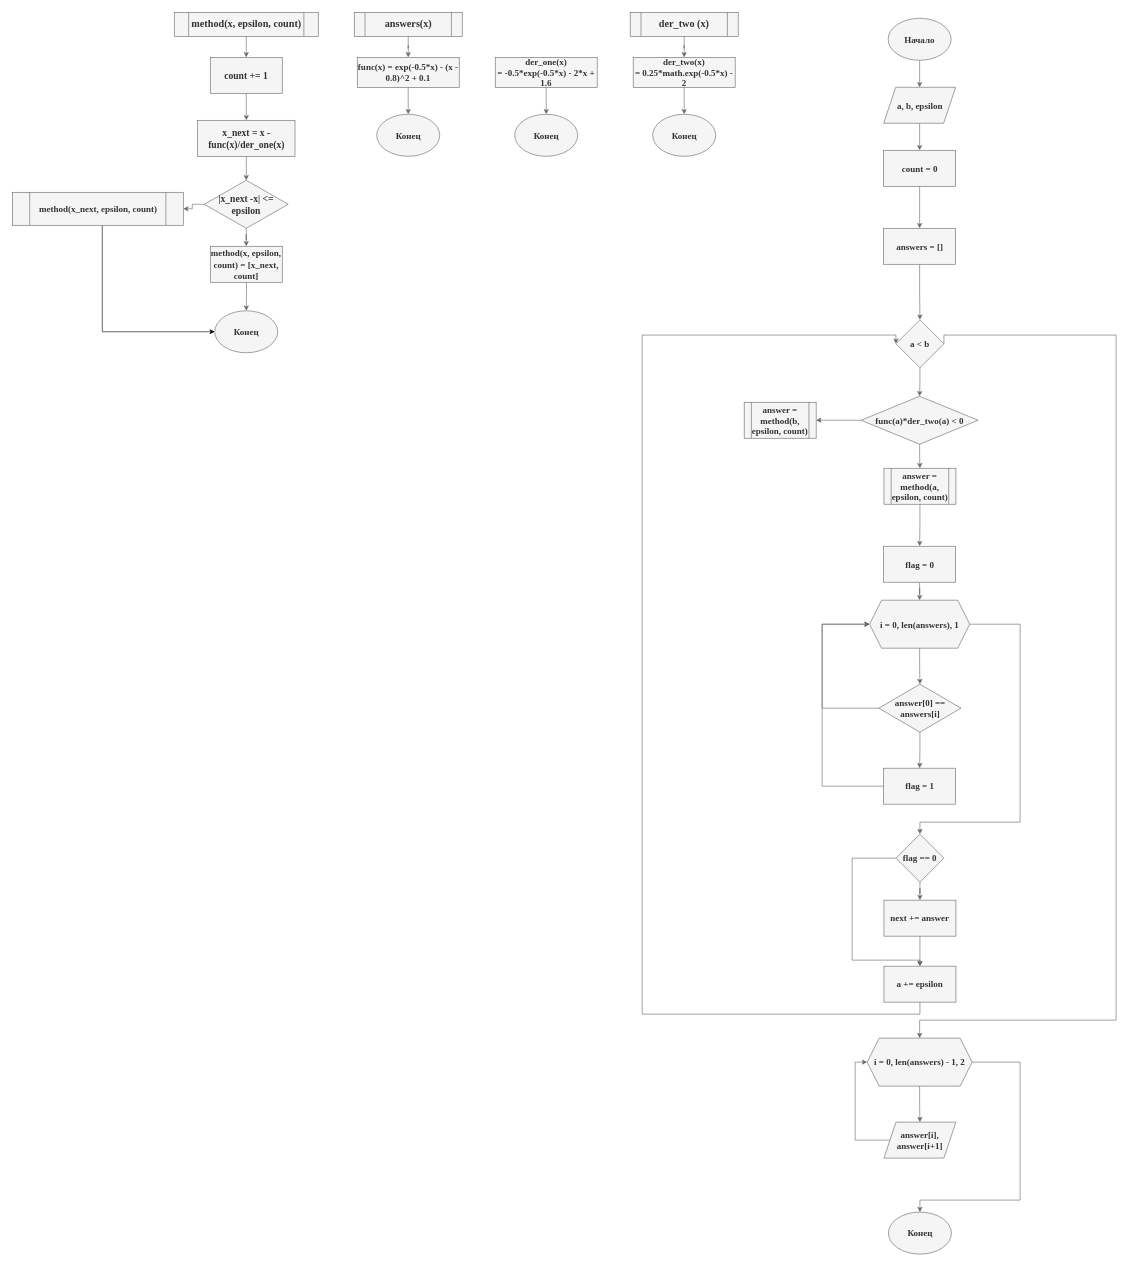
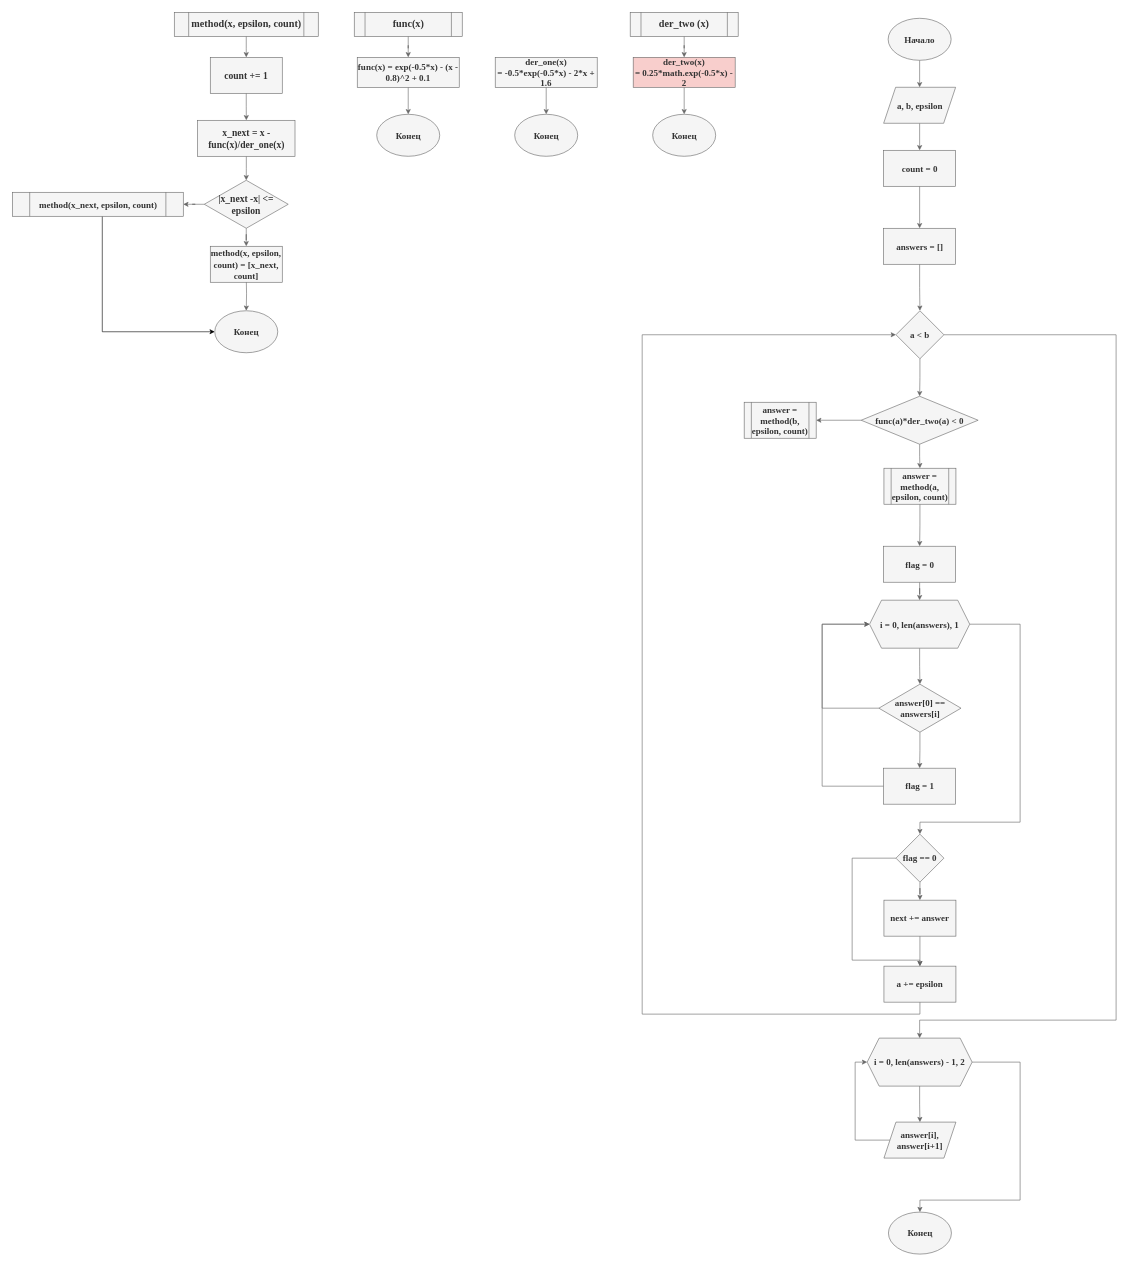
(409, 24) -> (409, 24)
(684, 72) -> (684, 72)
(98, 209) -> (98, 204)
(920, 344) -> (920, 335)
